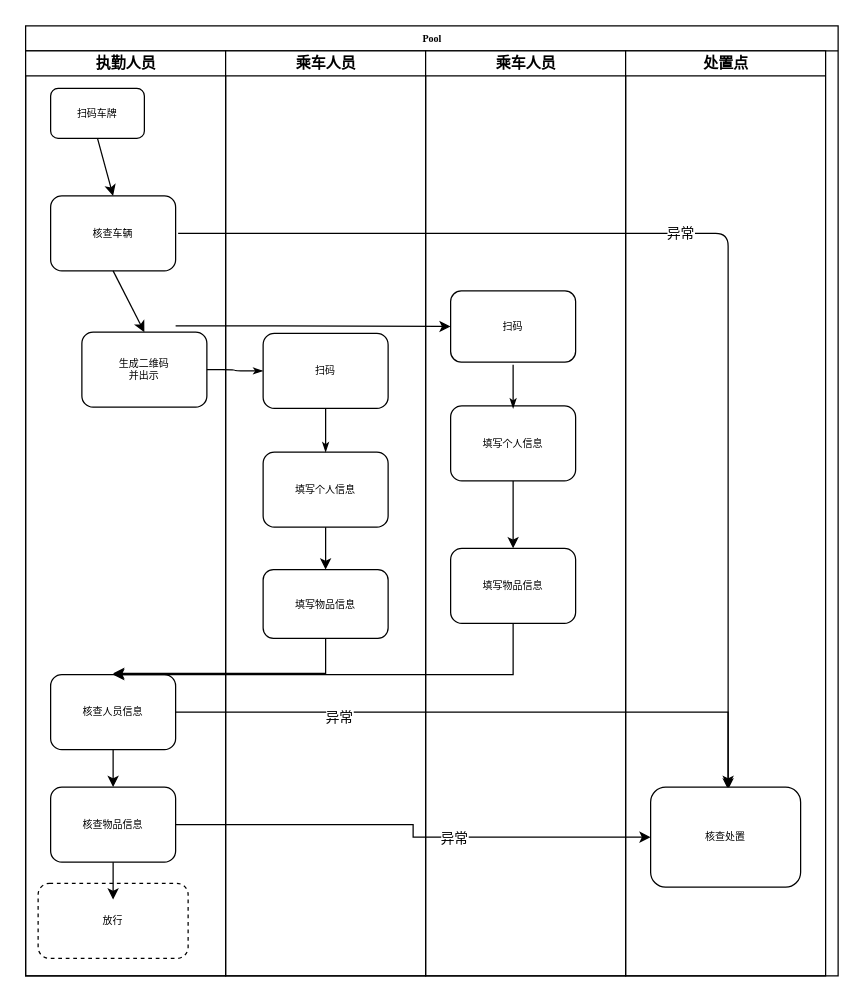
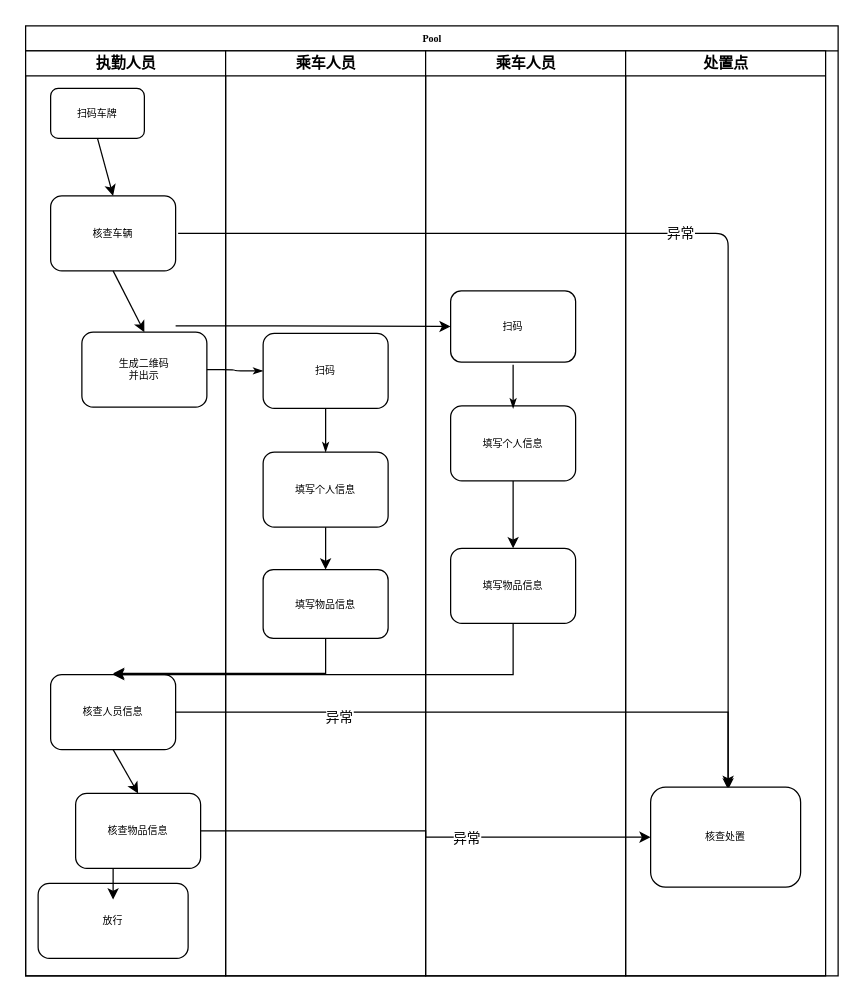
(113, 824) -> (138, 831)
(113, 921) -> (113, 921)
